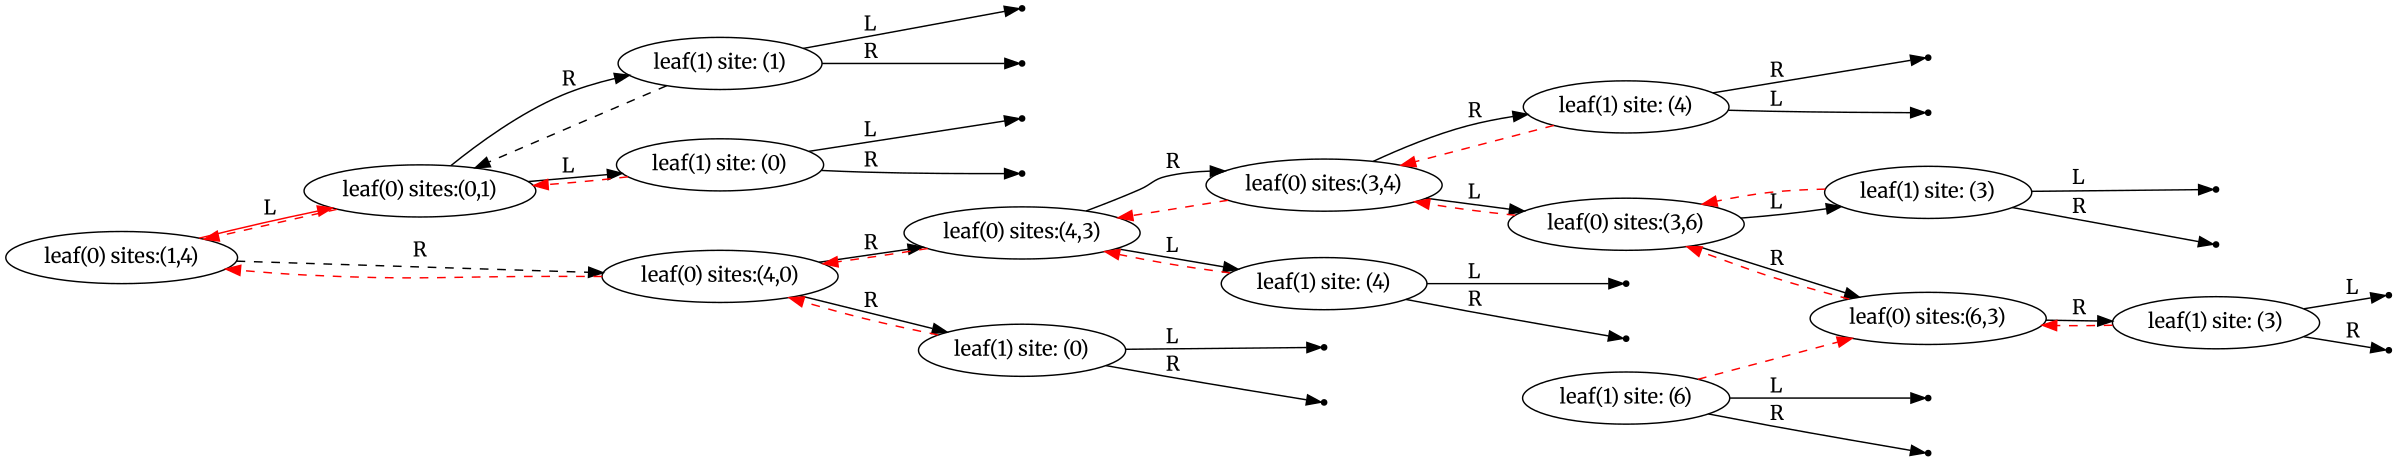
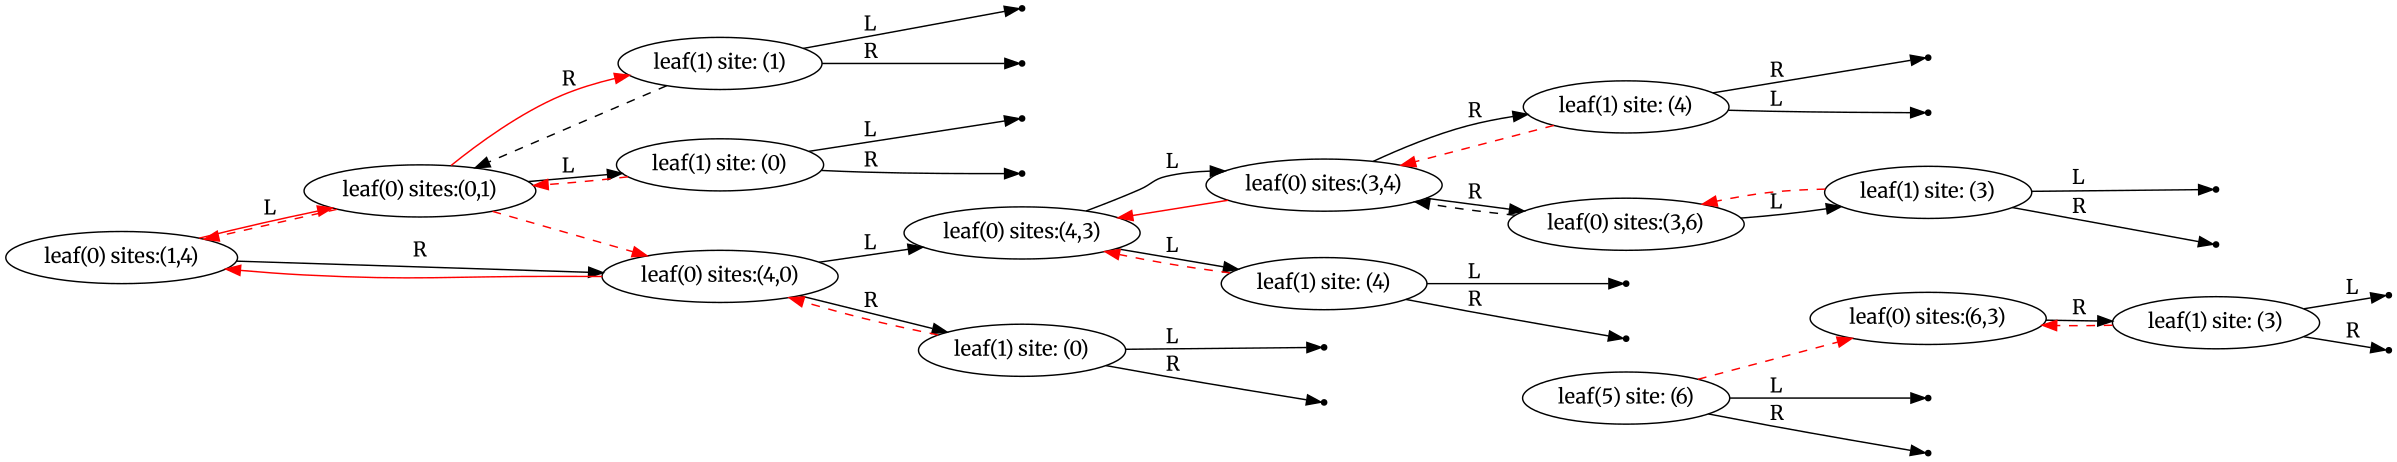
(528, 112) -> (528, 112)
(1173, 163) -> (1173, 163)
(1475, 193) -> (1475, 193)
(1180, 208) -> (1180, 208)
(1472, 210) -> (1472, 210)
(871, 244) -> (871, 244)
(883, 255) -> (563, 232)
(413, 267) -> (413, 267)
(1770, 269) -> none
(421, 278) -> (421, 278)
(1774, 278) -> none
(1626, 398) -> (1626, 398)
